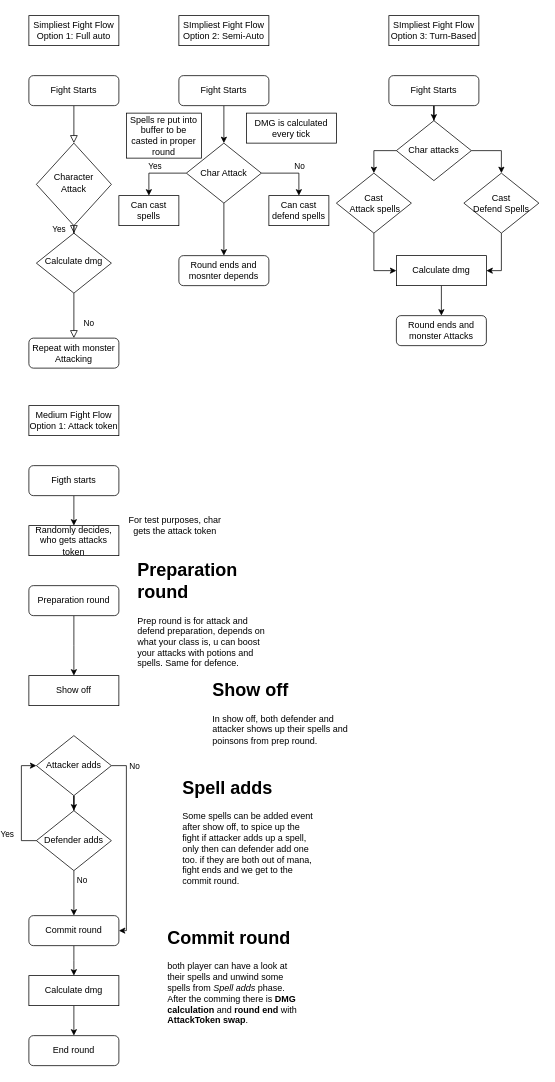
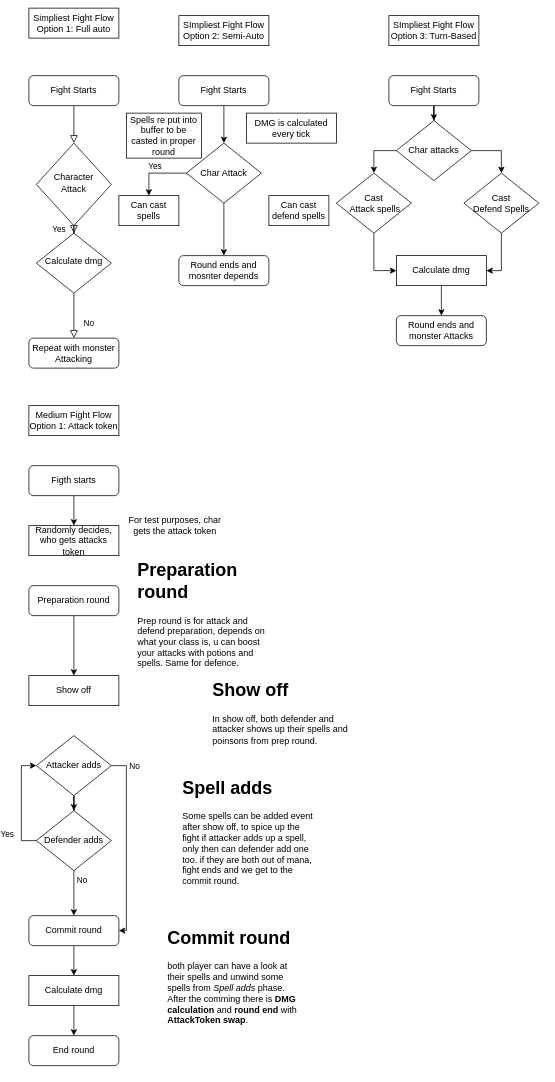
(74, 30) -> (74, 23)
(298, 173) -> none
